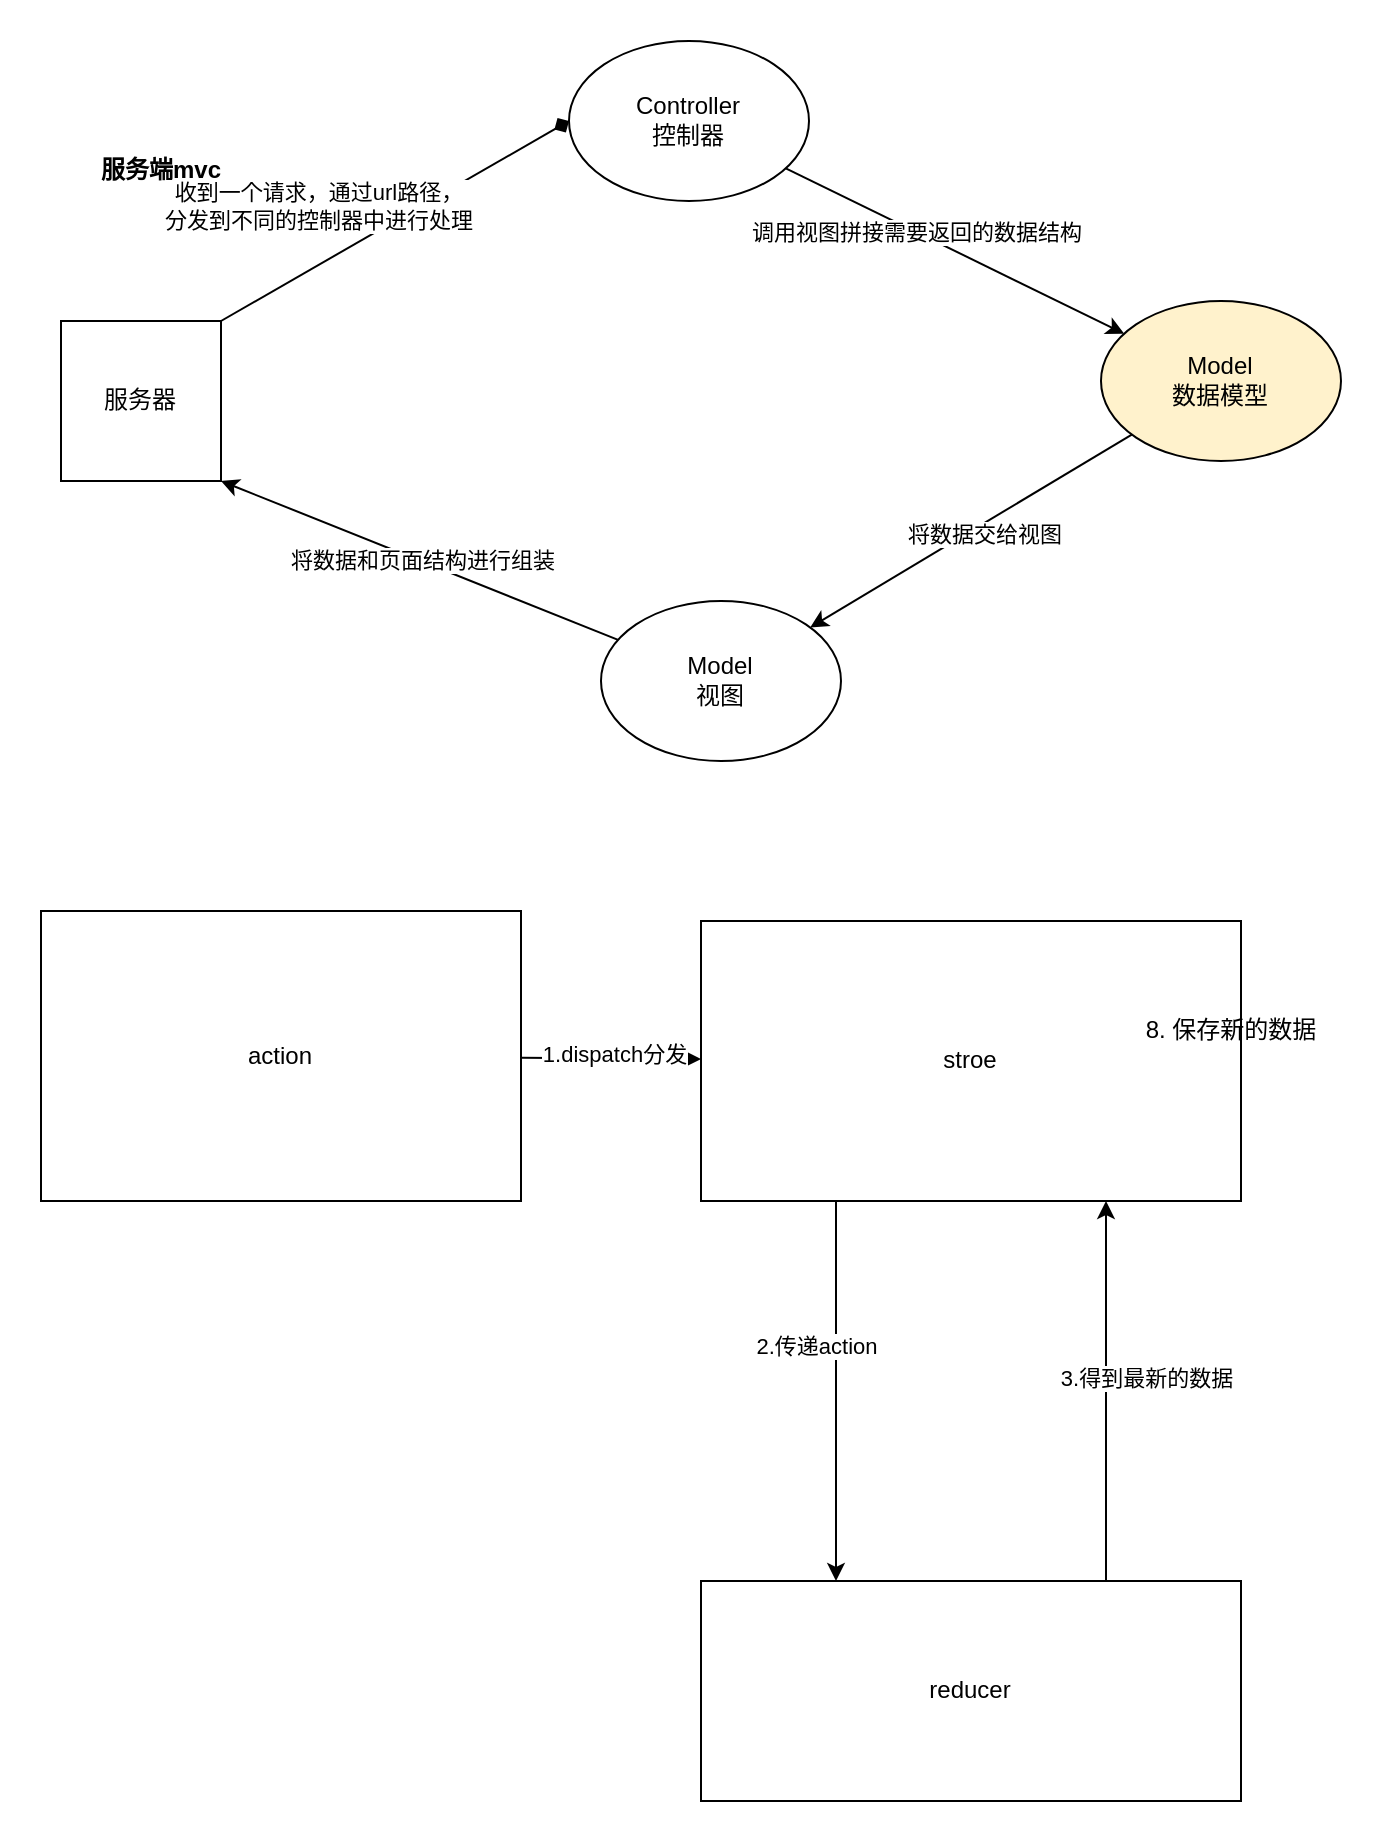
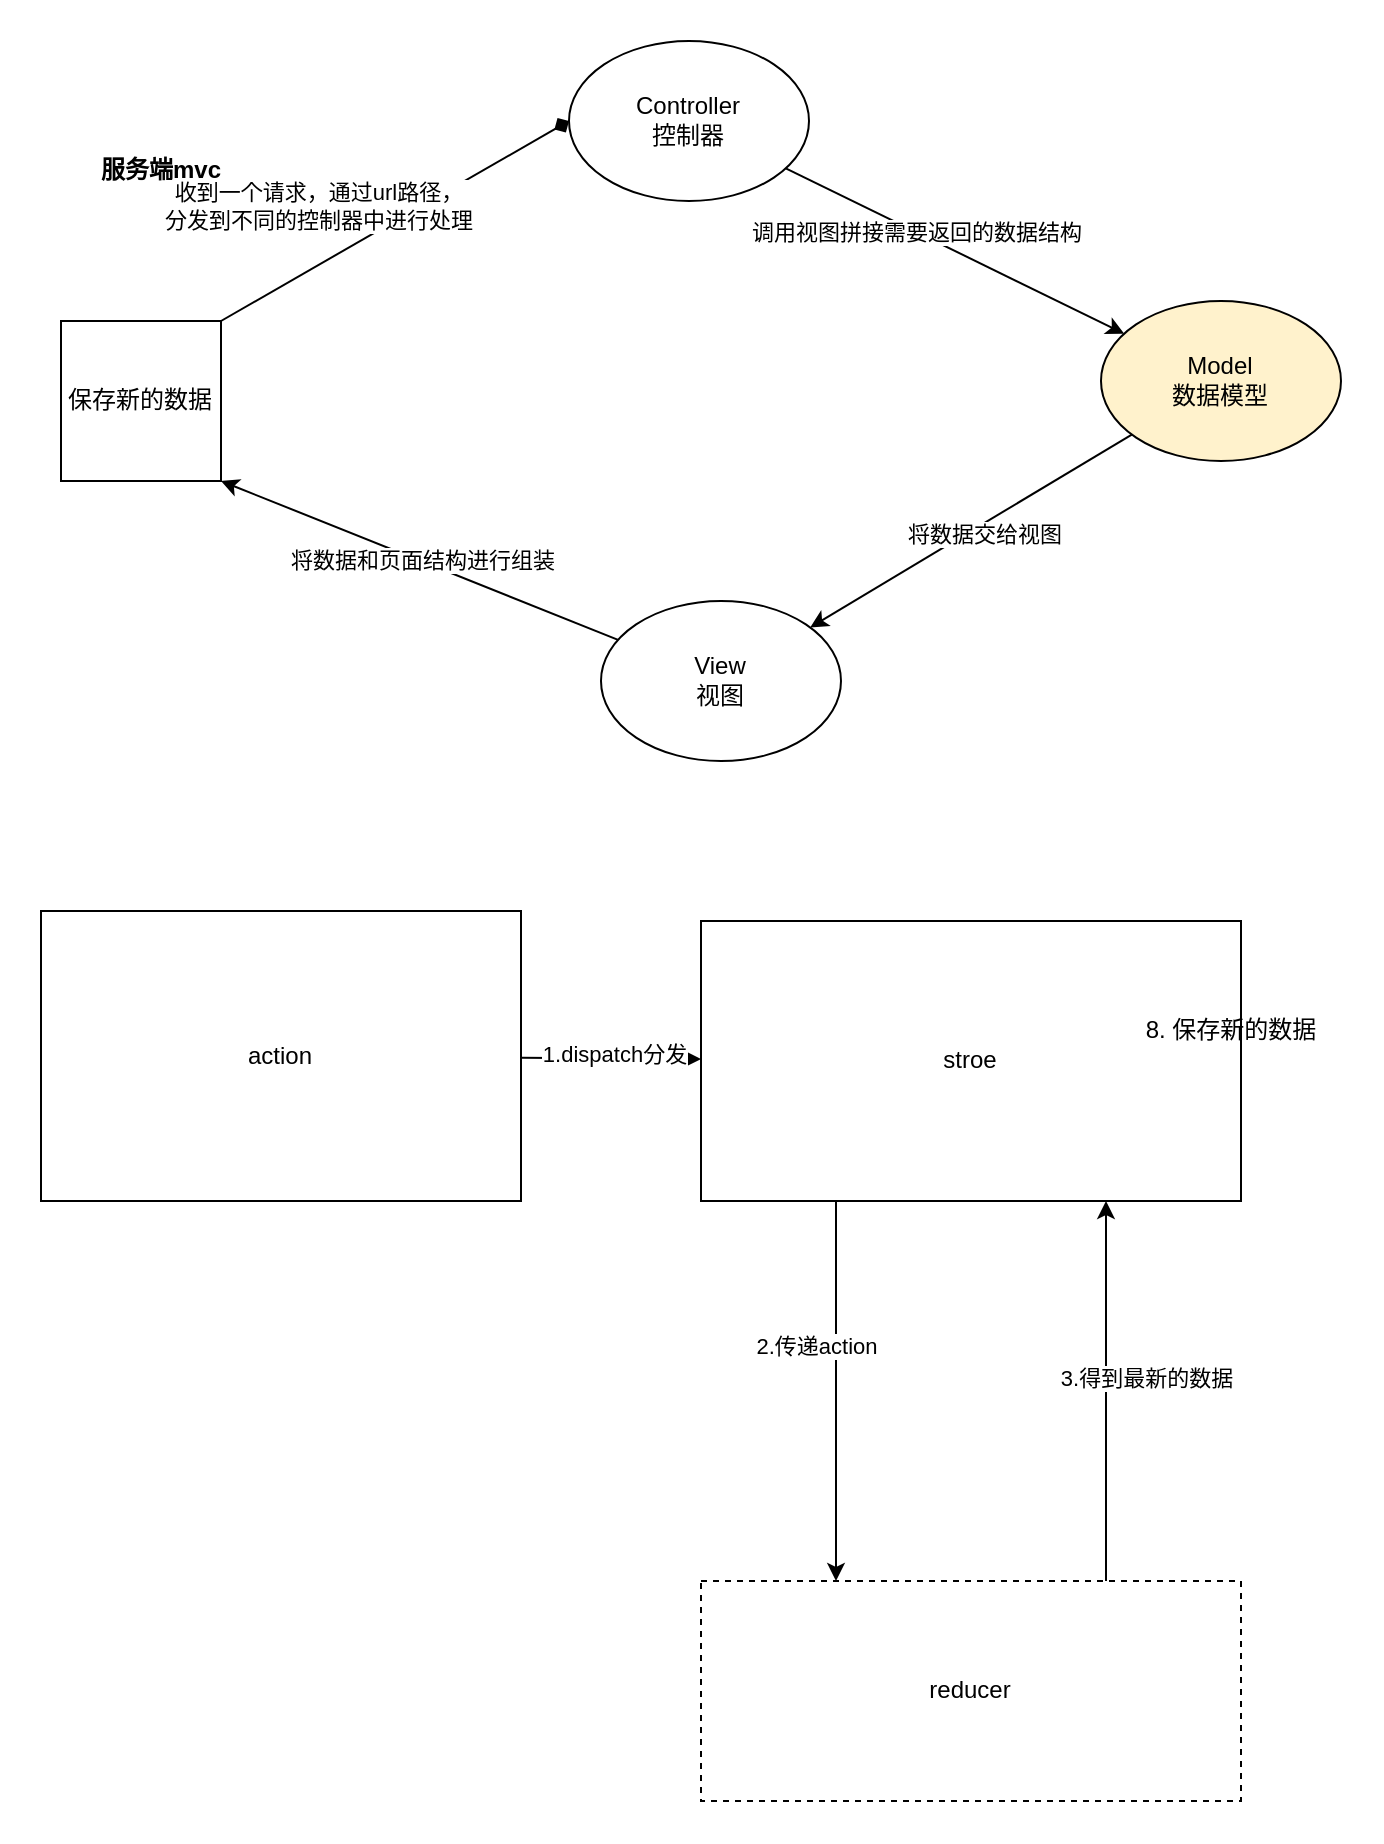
(141, 401) -> (141, 401)
(721, 681) -> (721, 681)
(971, 1691) -> (971, 1691)
